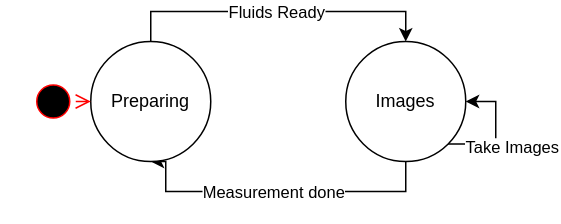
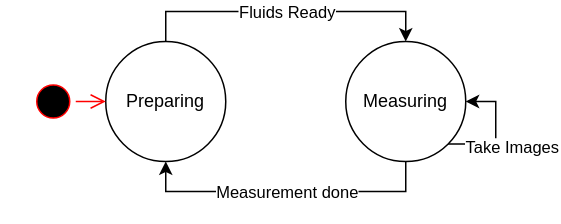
(151, 101) -> (166, 101)
(406, 101) -> (406, 101)
